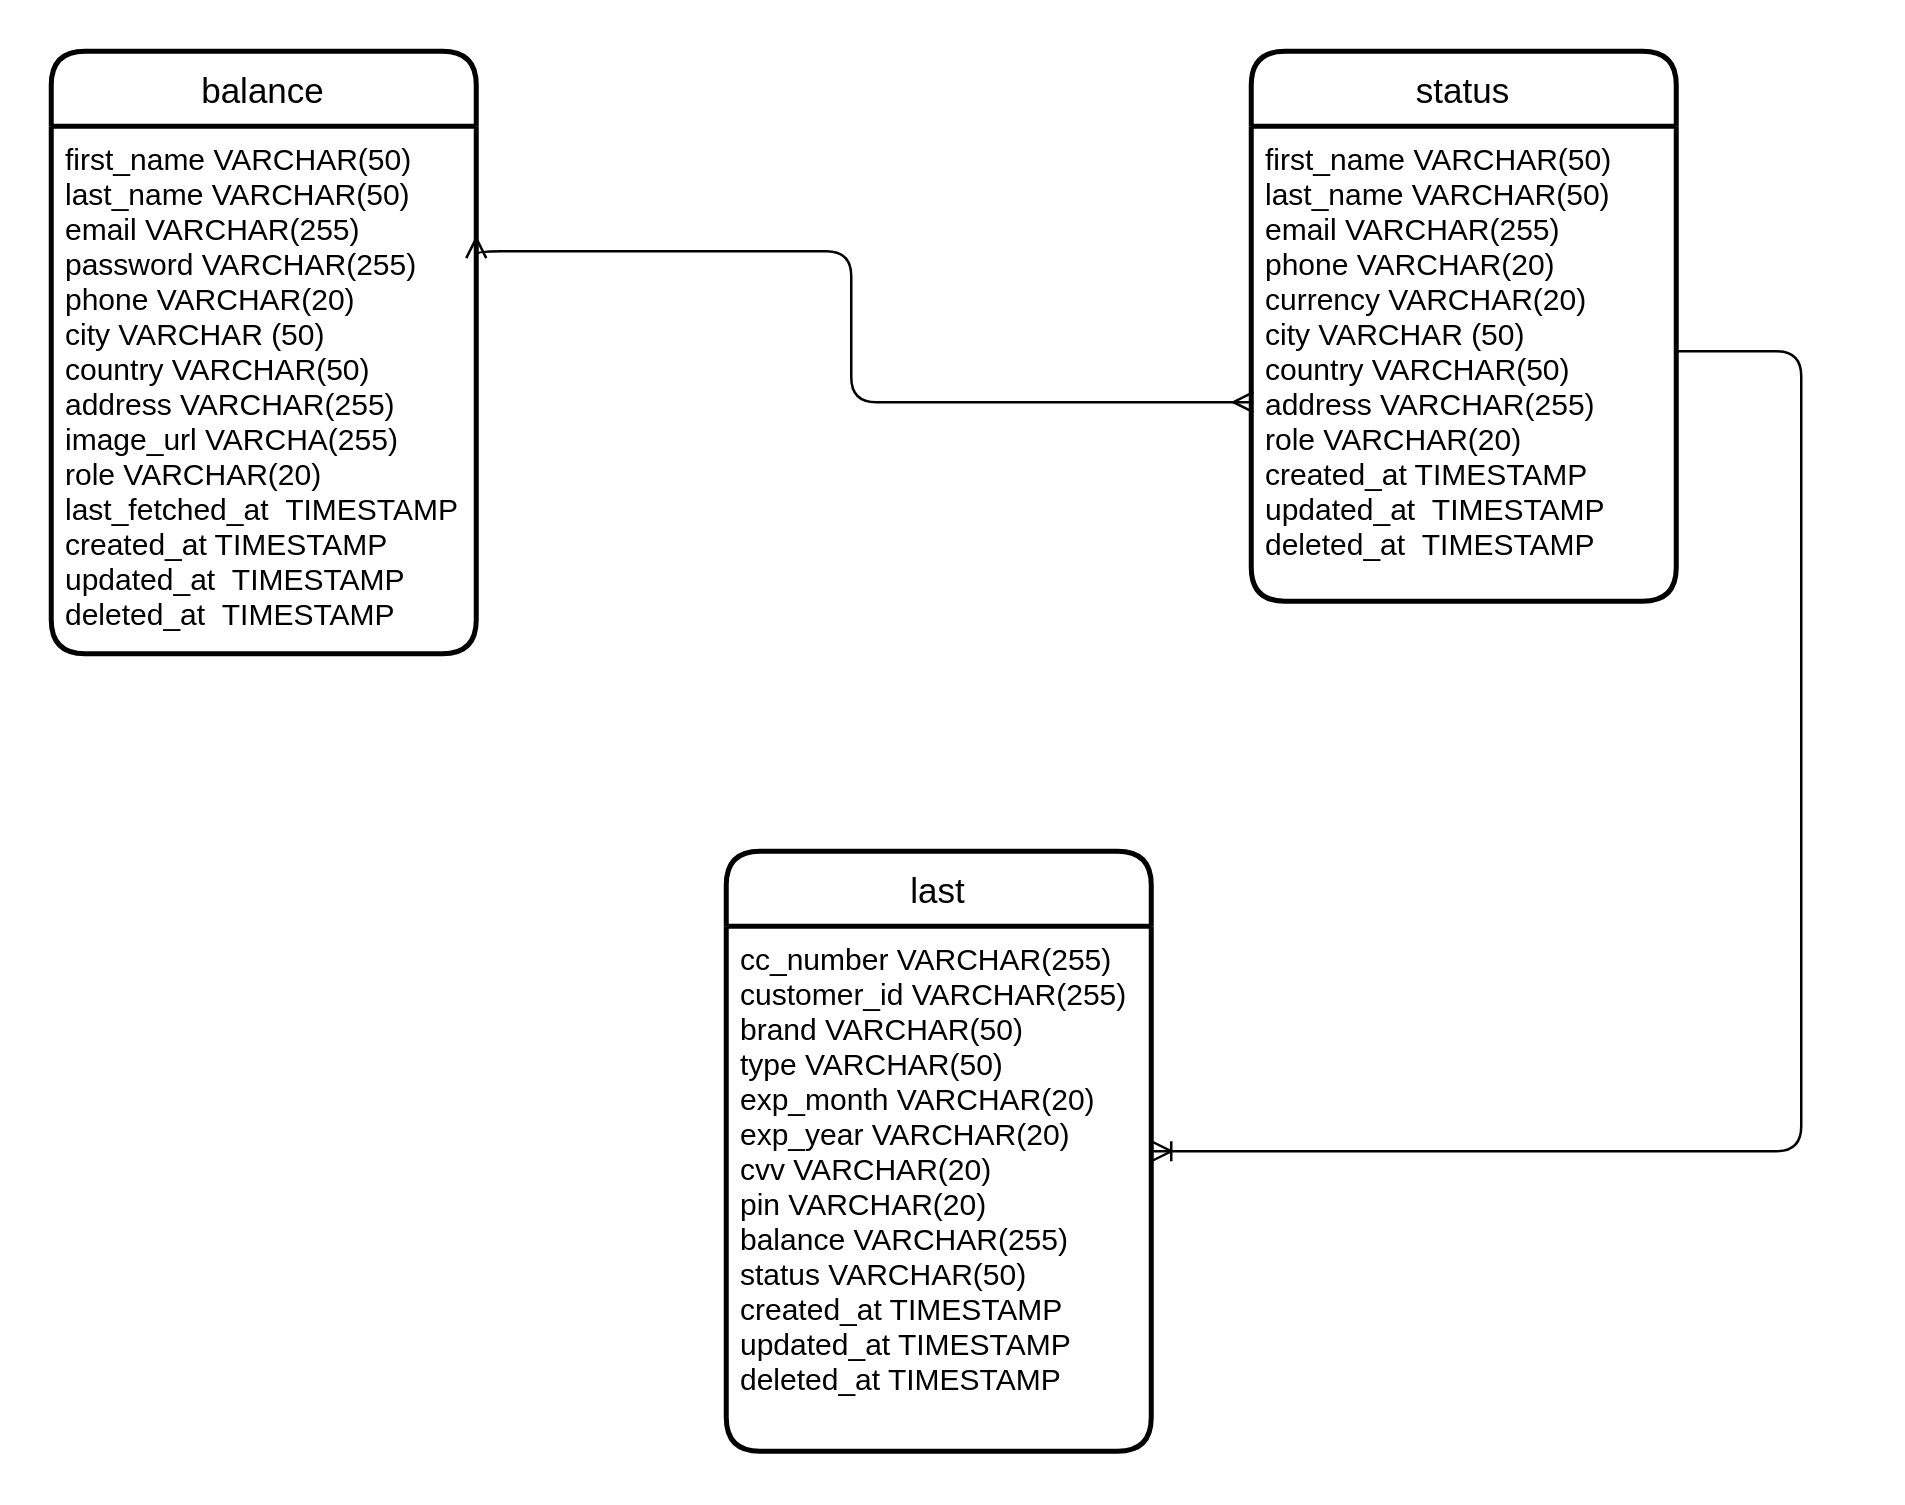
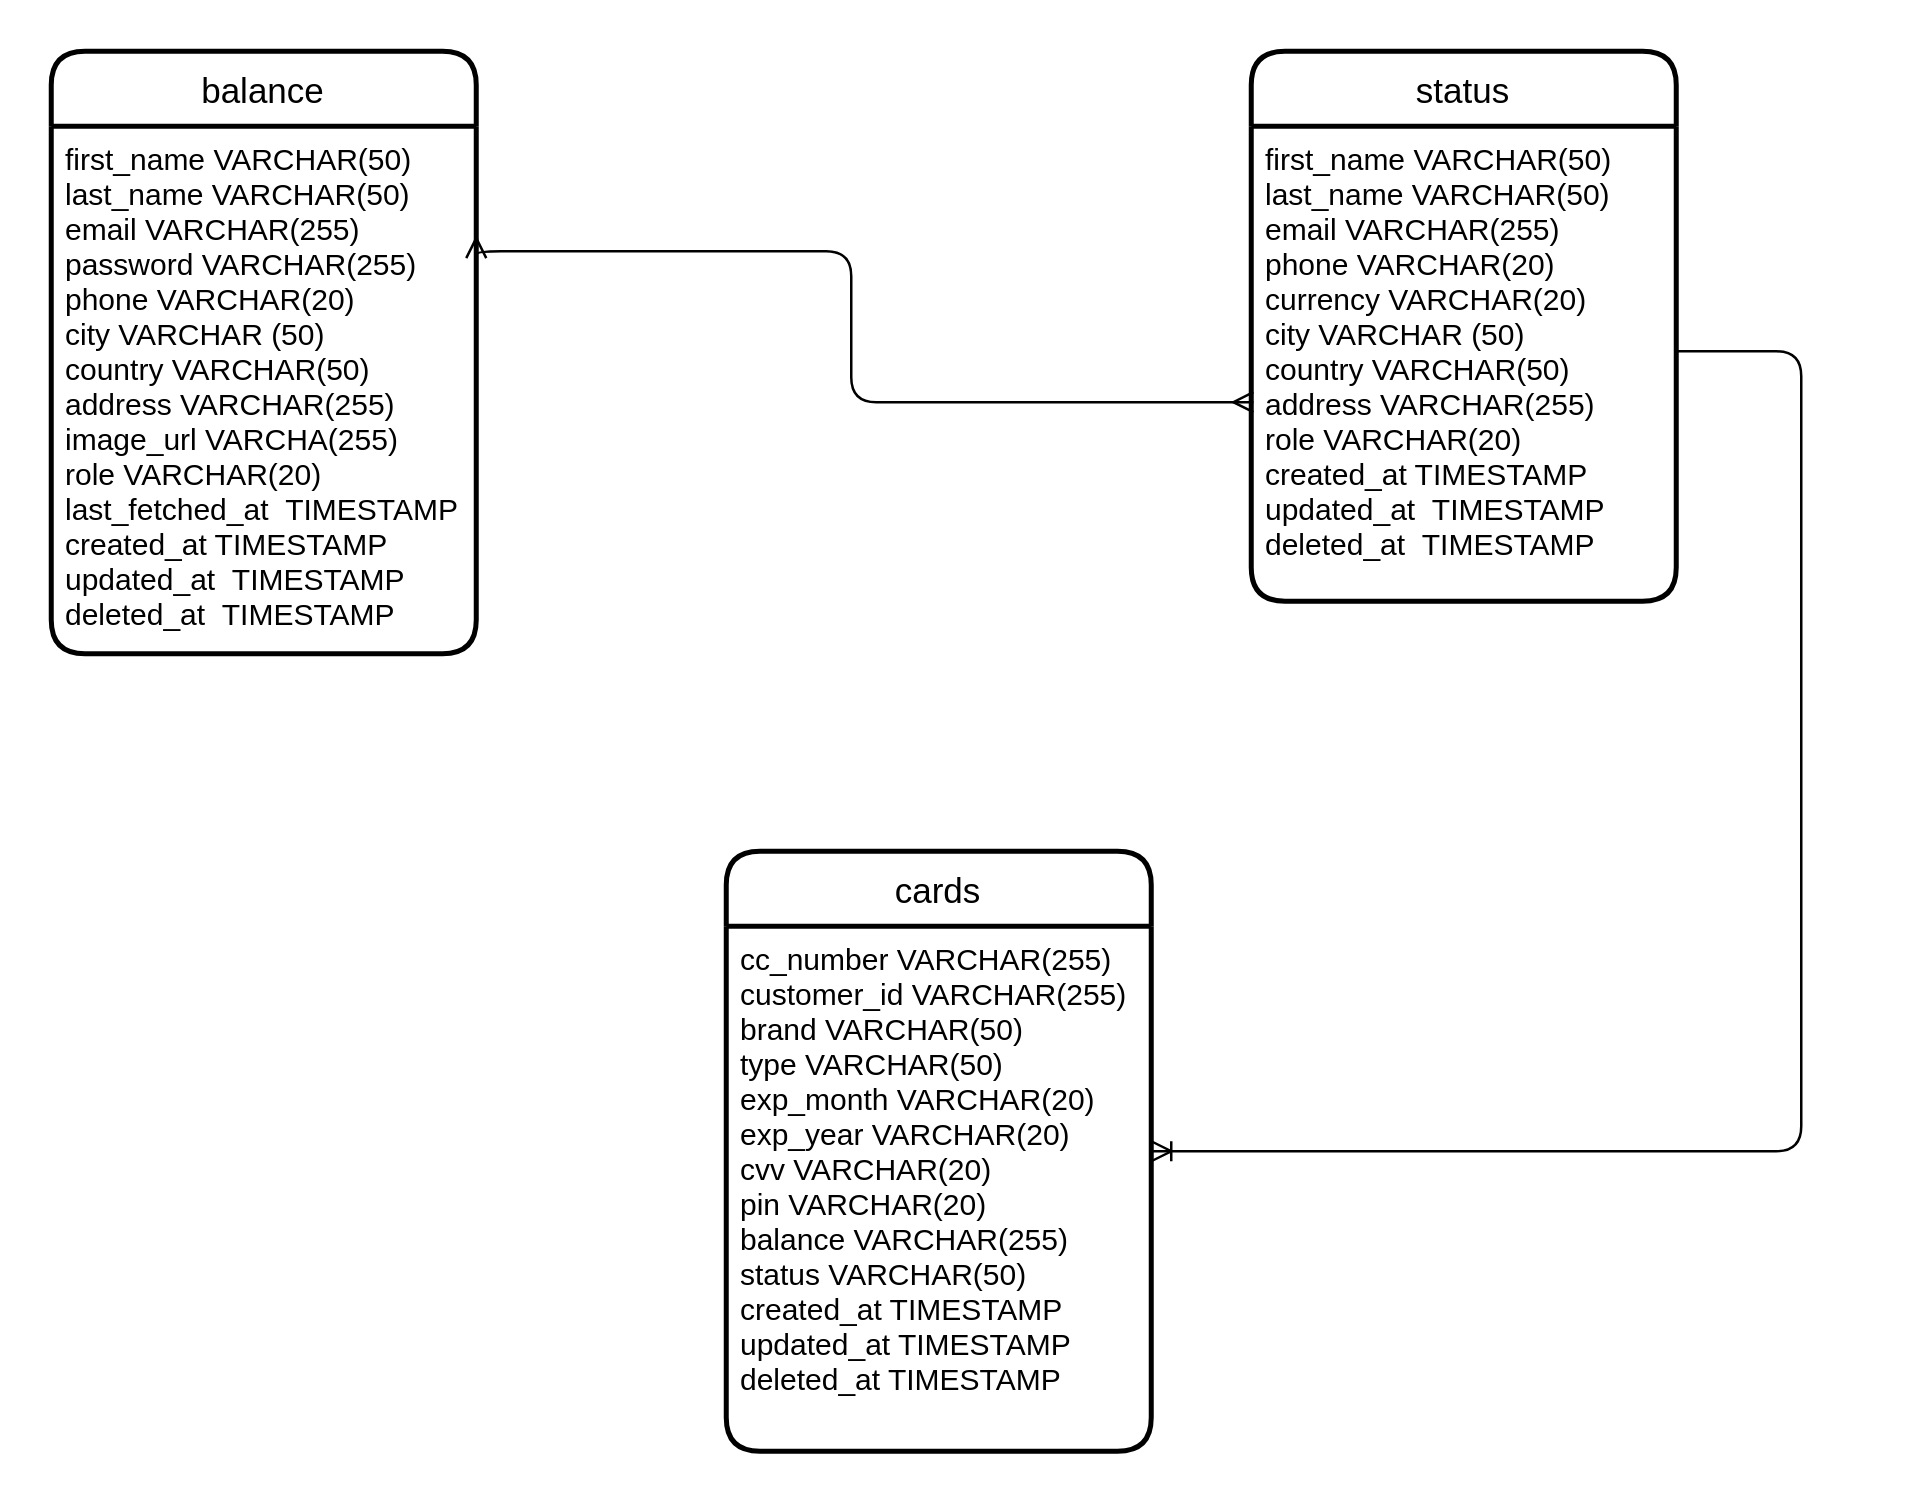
(938, 891) -> (938, 891)
